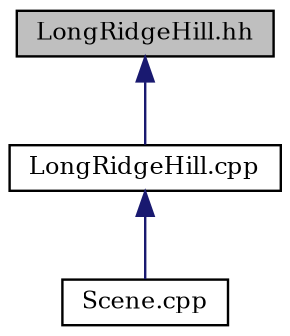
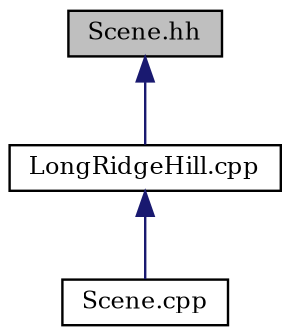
(145, 34) -> (145, 34)
